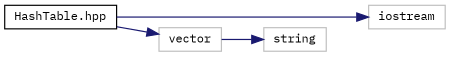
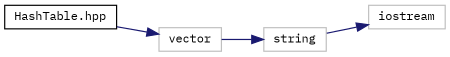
(237, 17) -> (342, 30)
